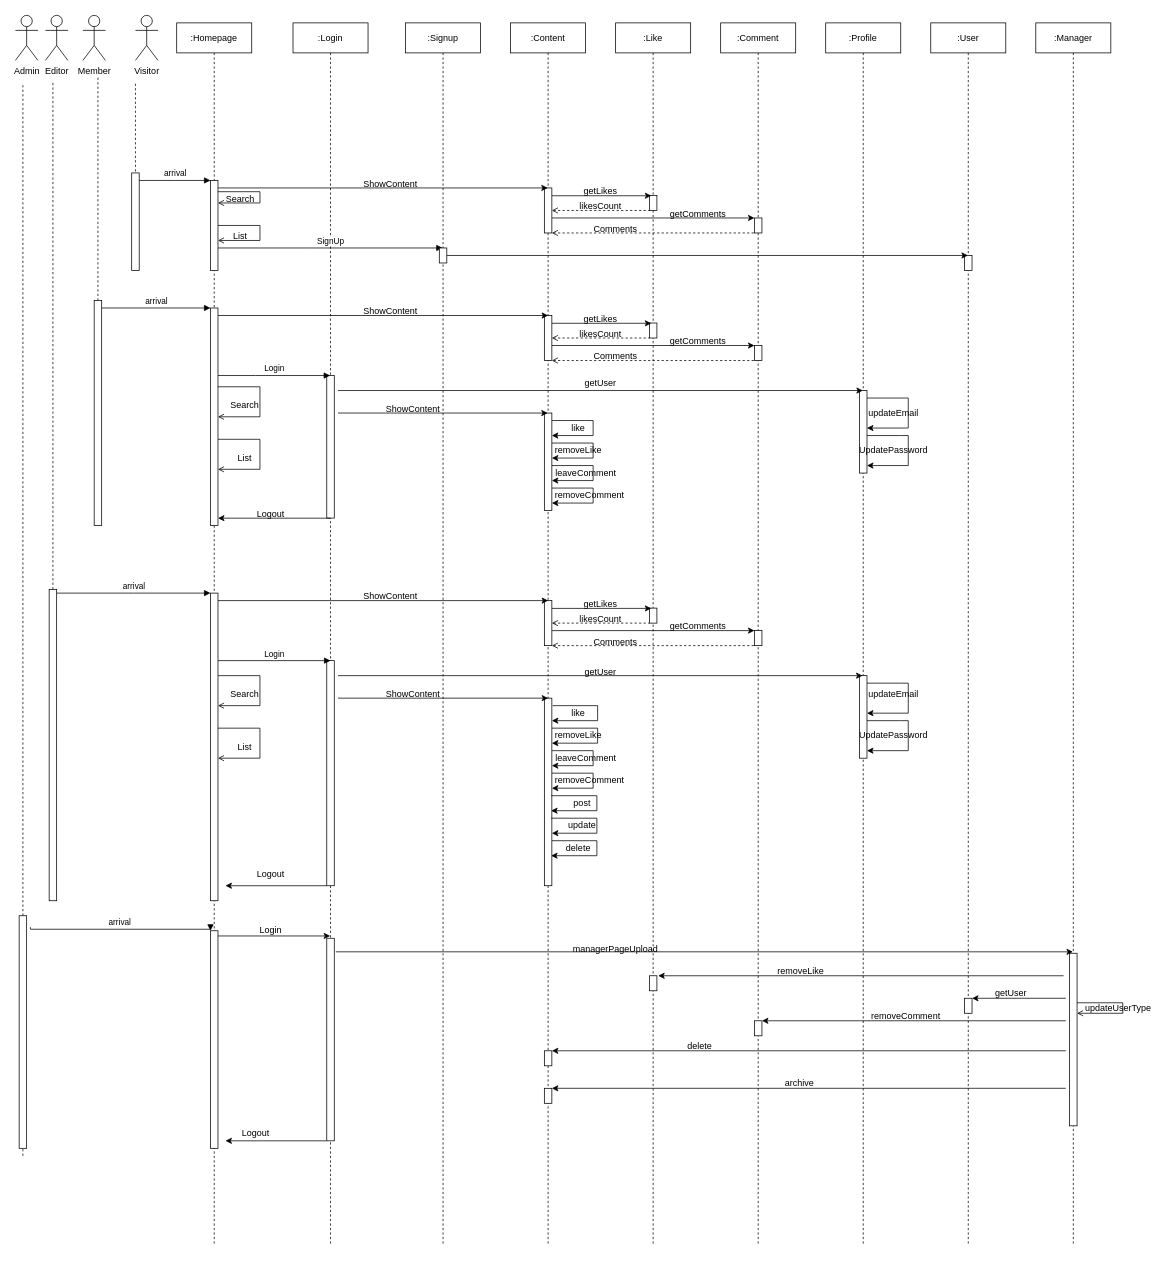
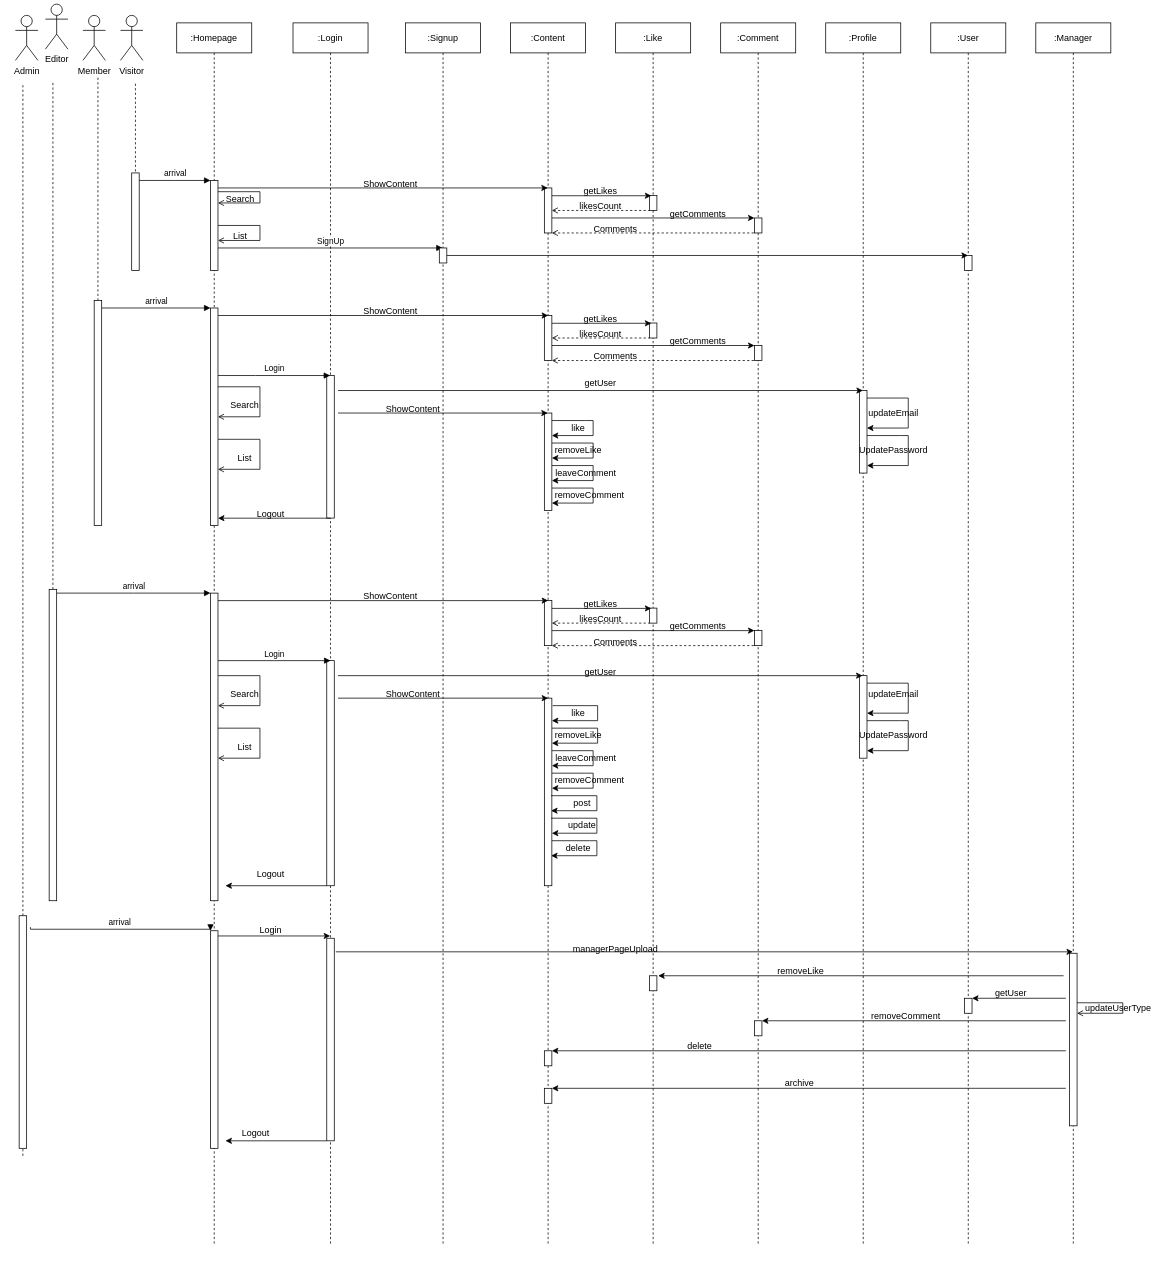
(57, 38) -> (57, 27)
(147, 38) -> (132, 38)
